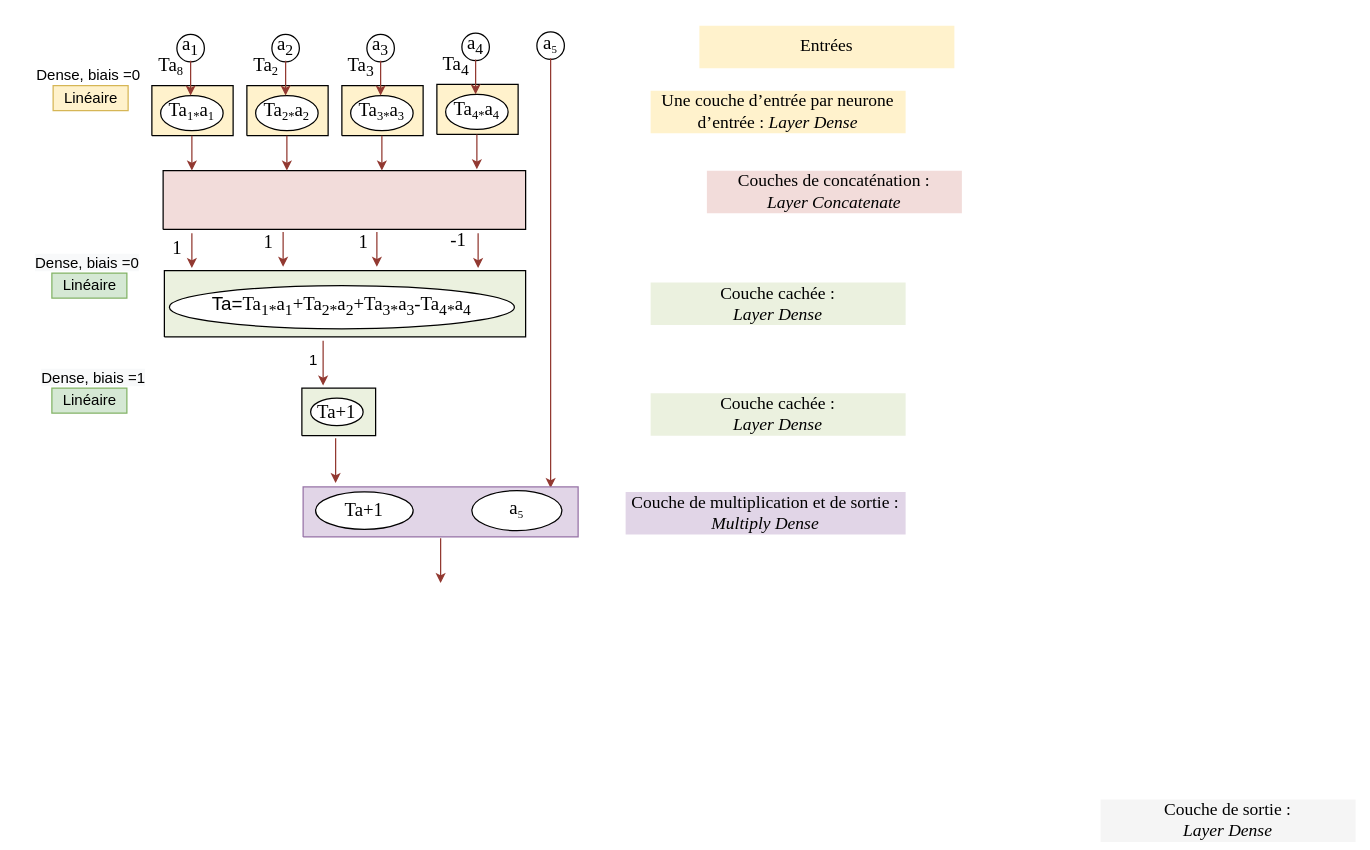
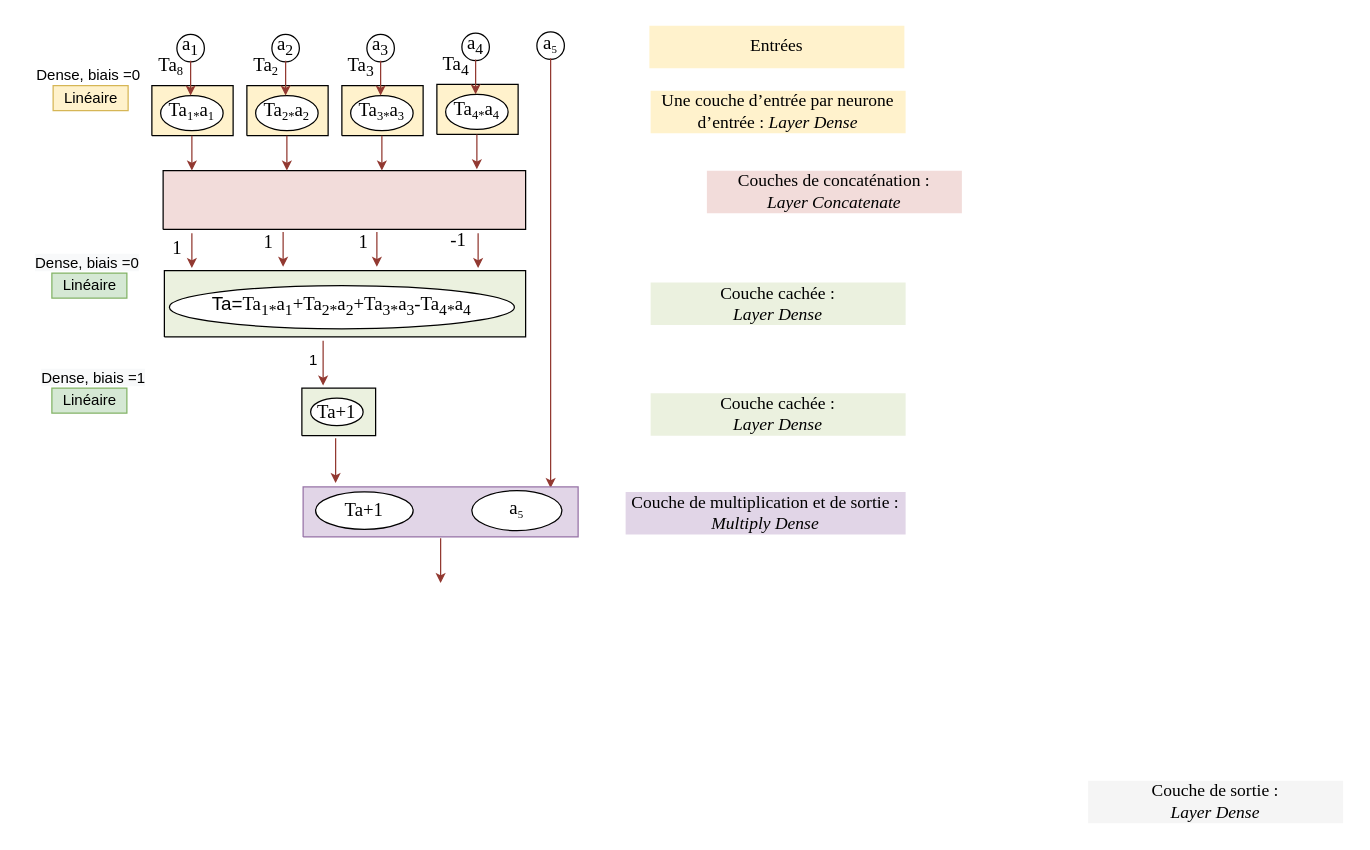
(827, 47) -> (777, 47)
(1228, 821) -> (1216, 802)
